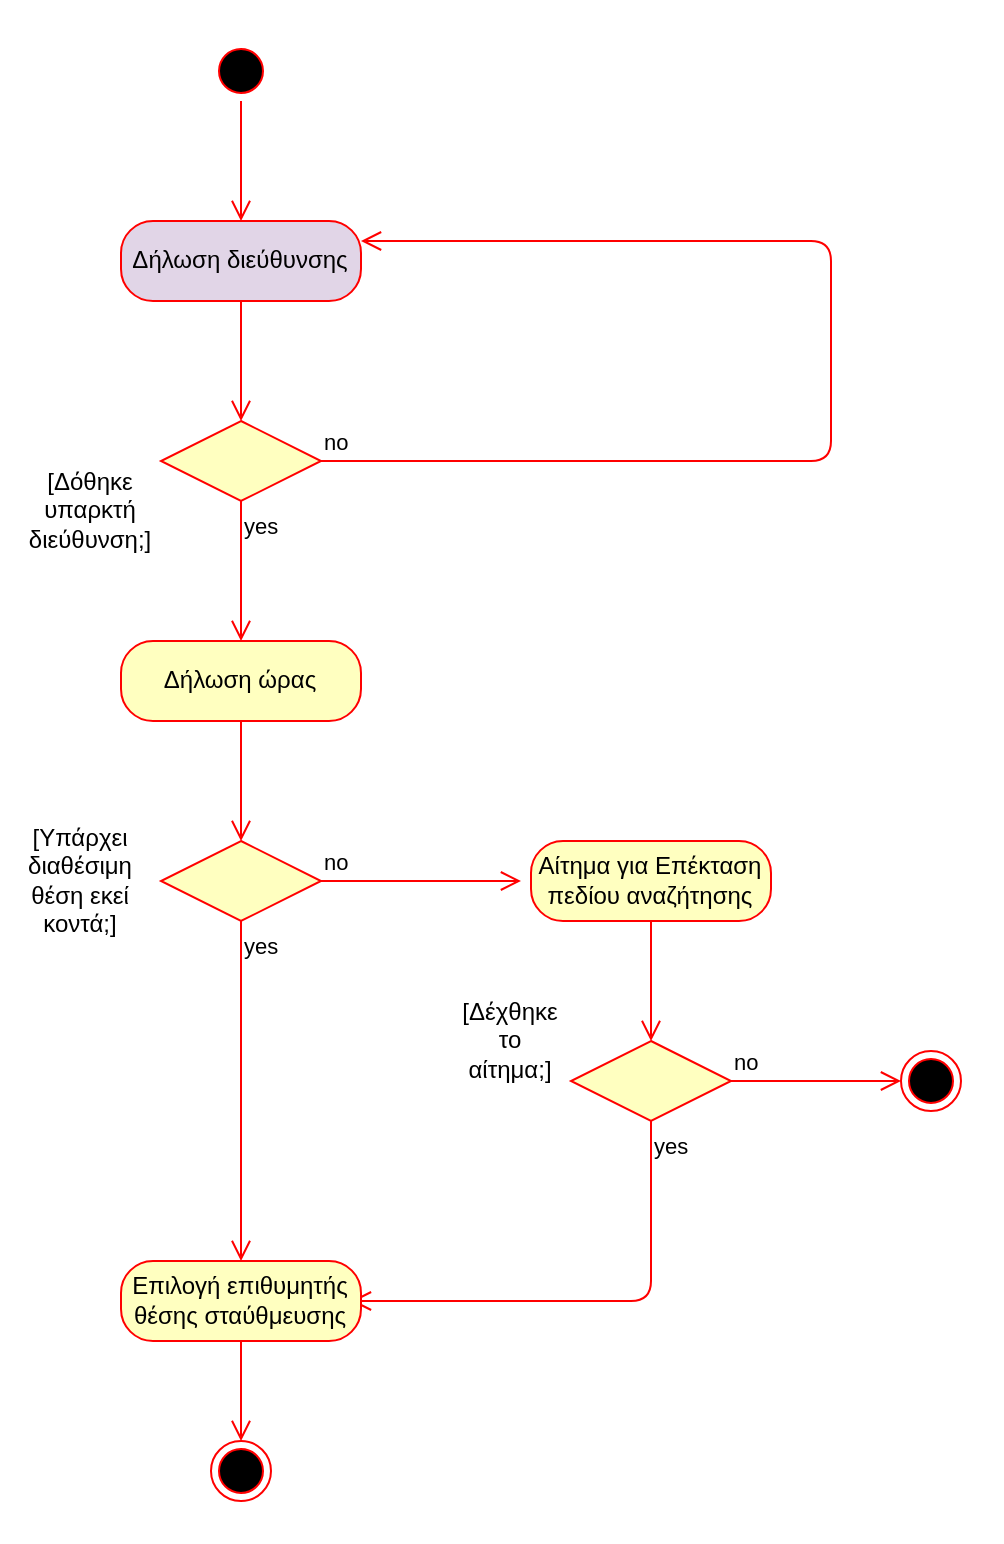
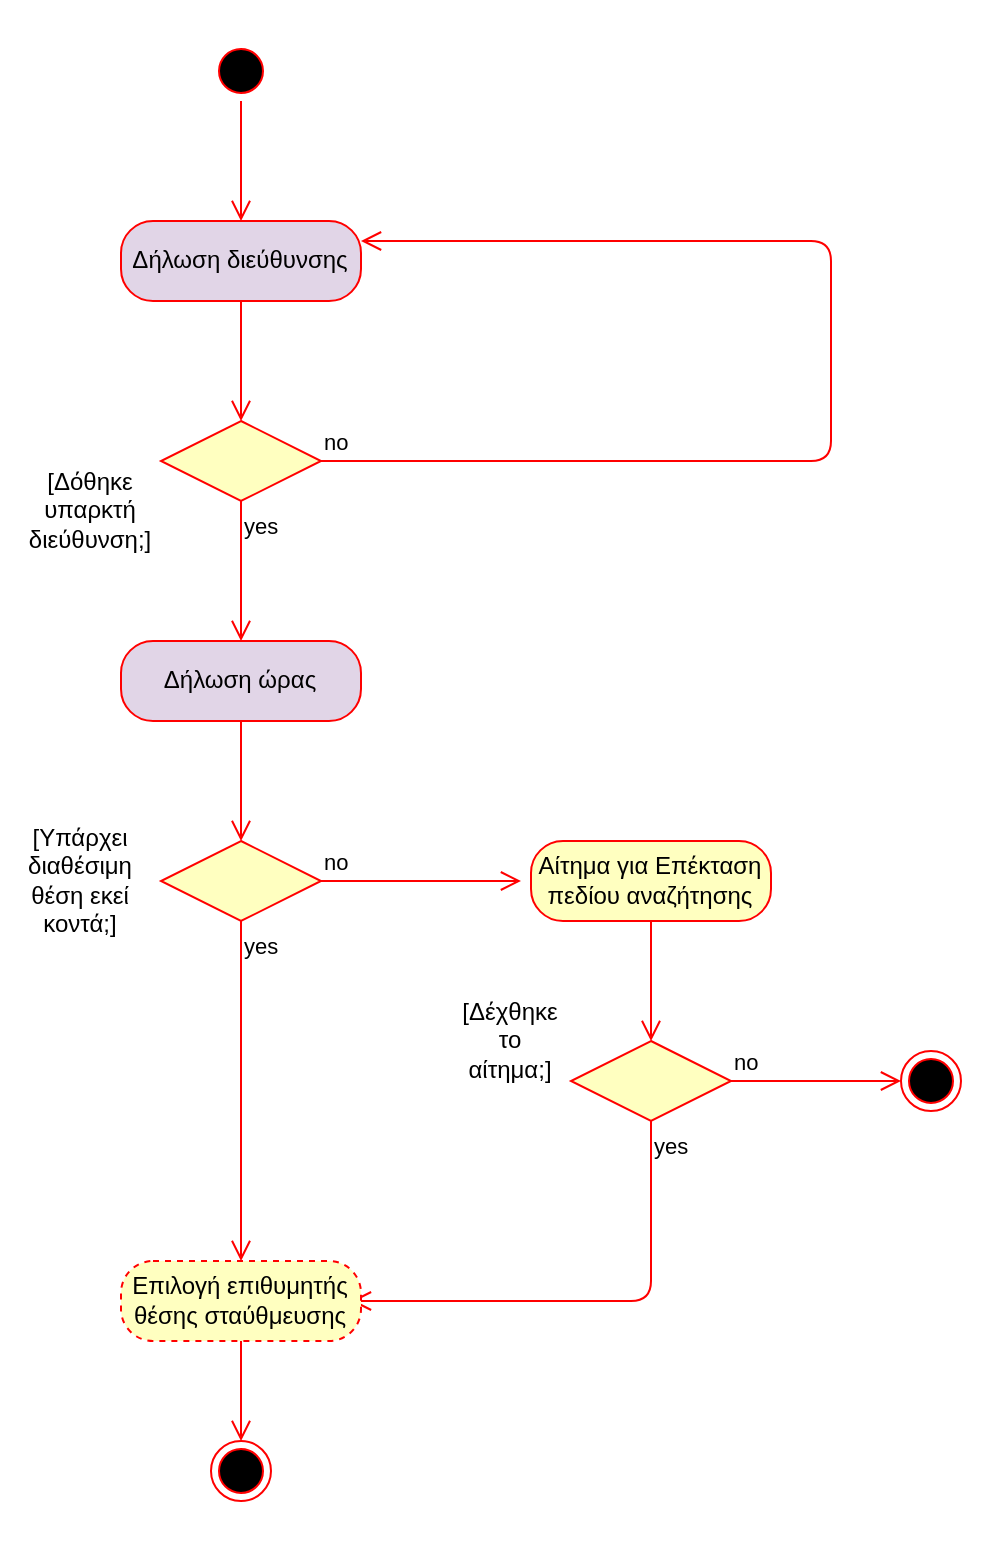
(241, 681) -> (241, 681)
(241, 1301) -> (241, 1301)
